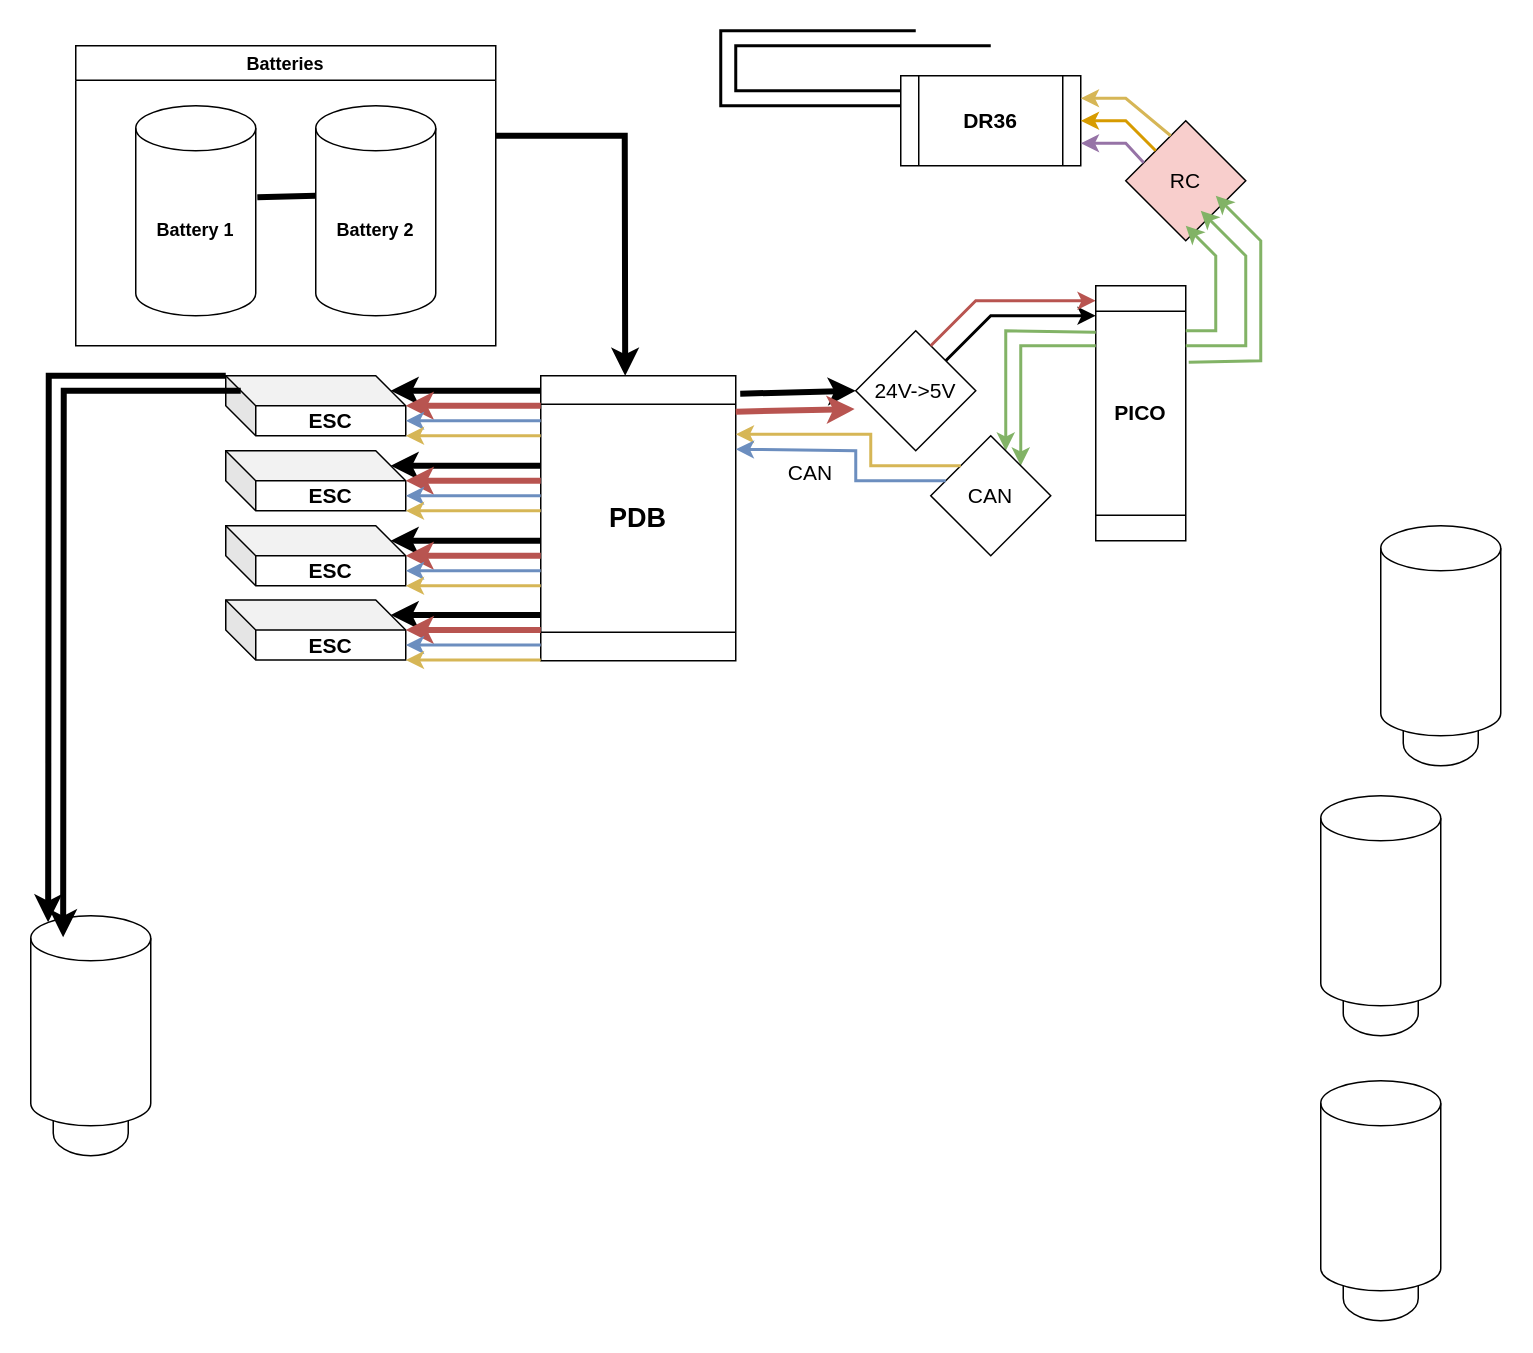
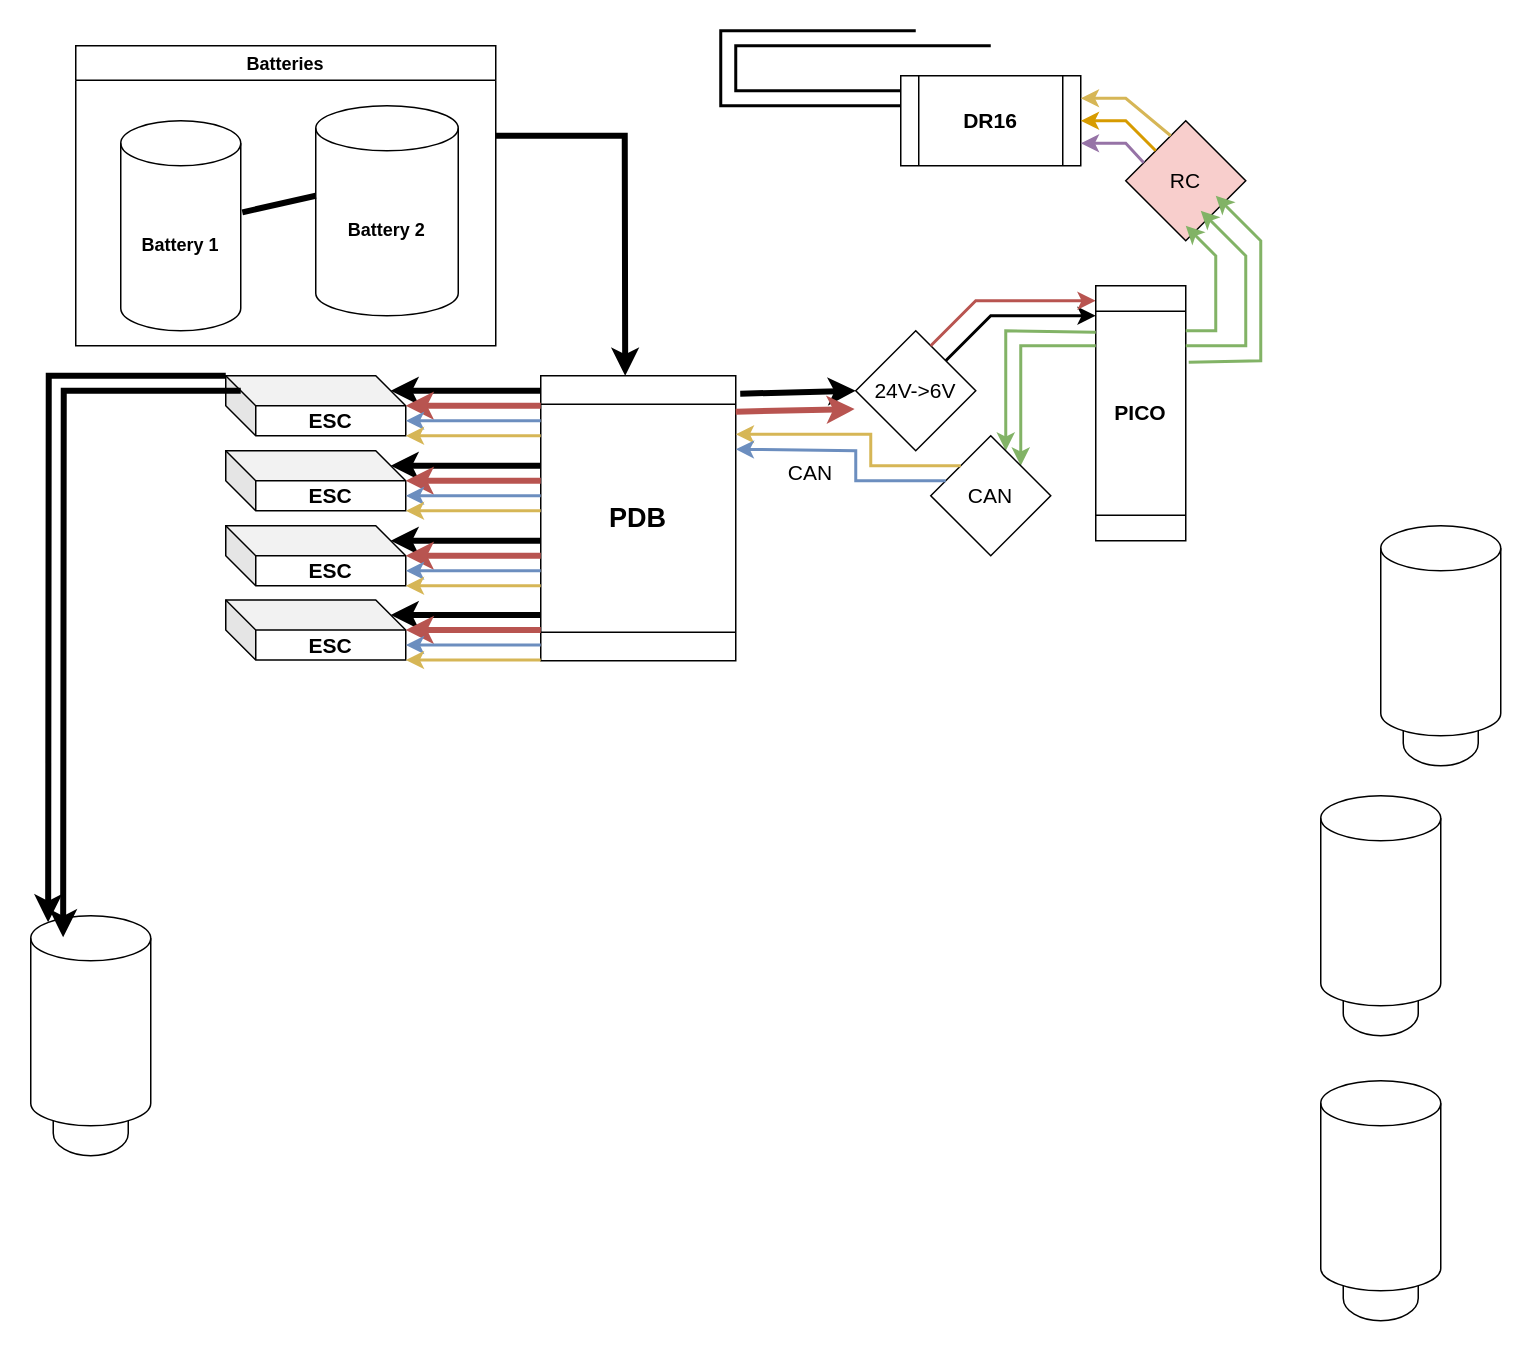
(991, 121) -> (991, 121)
(196, 211) -> (181, 226)
(376, 211) -> (387, 211)
(916, 391) -> (916, 391)
